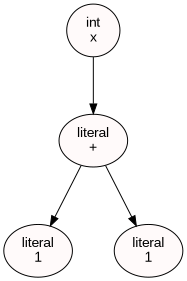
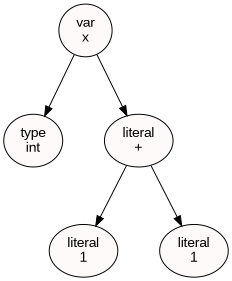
(93, 30) -> (85, 30)
none -> (33, 141)
